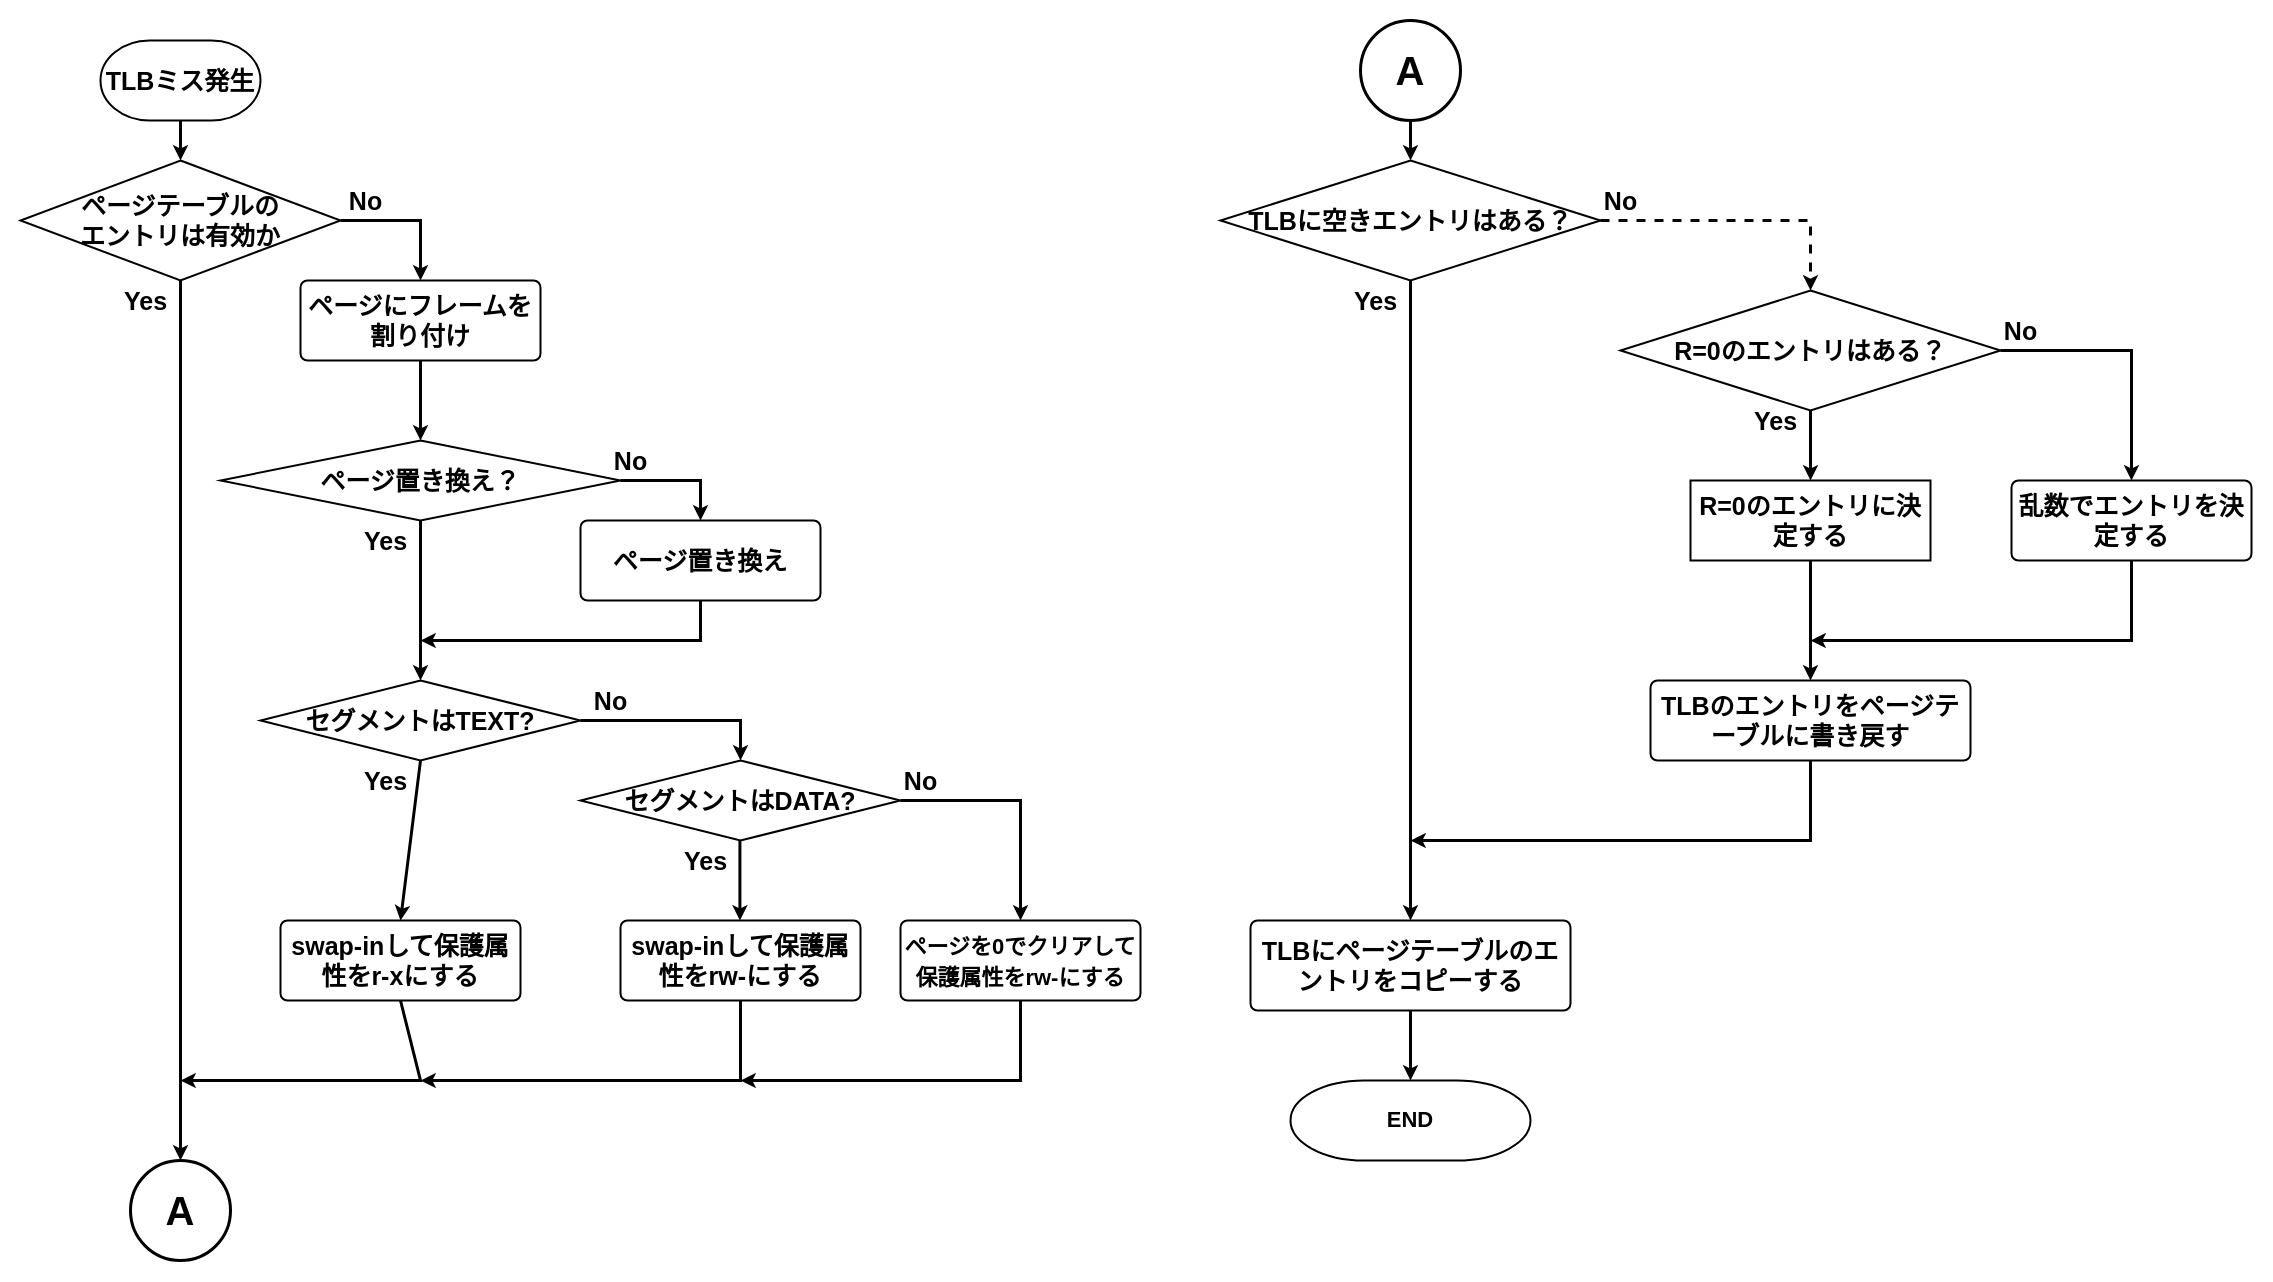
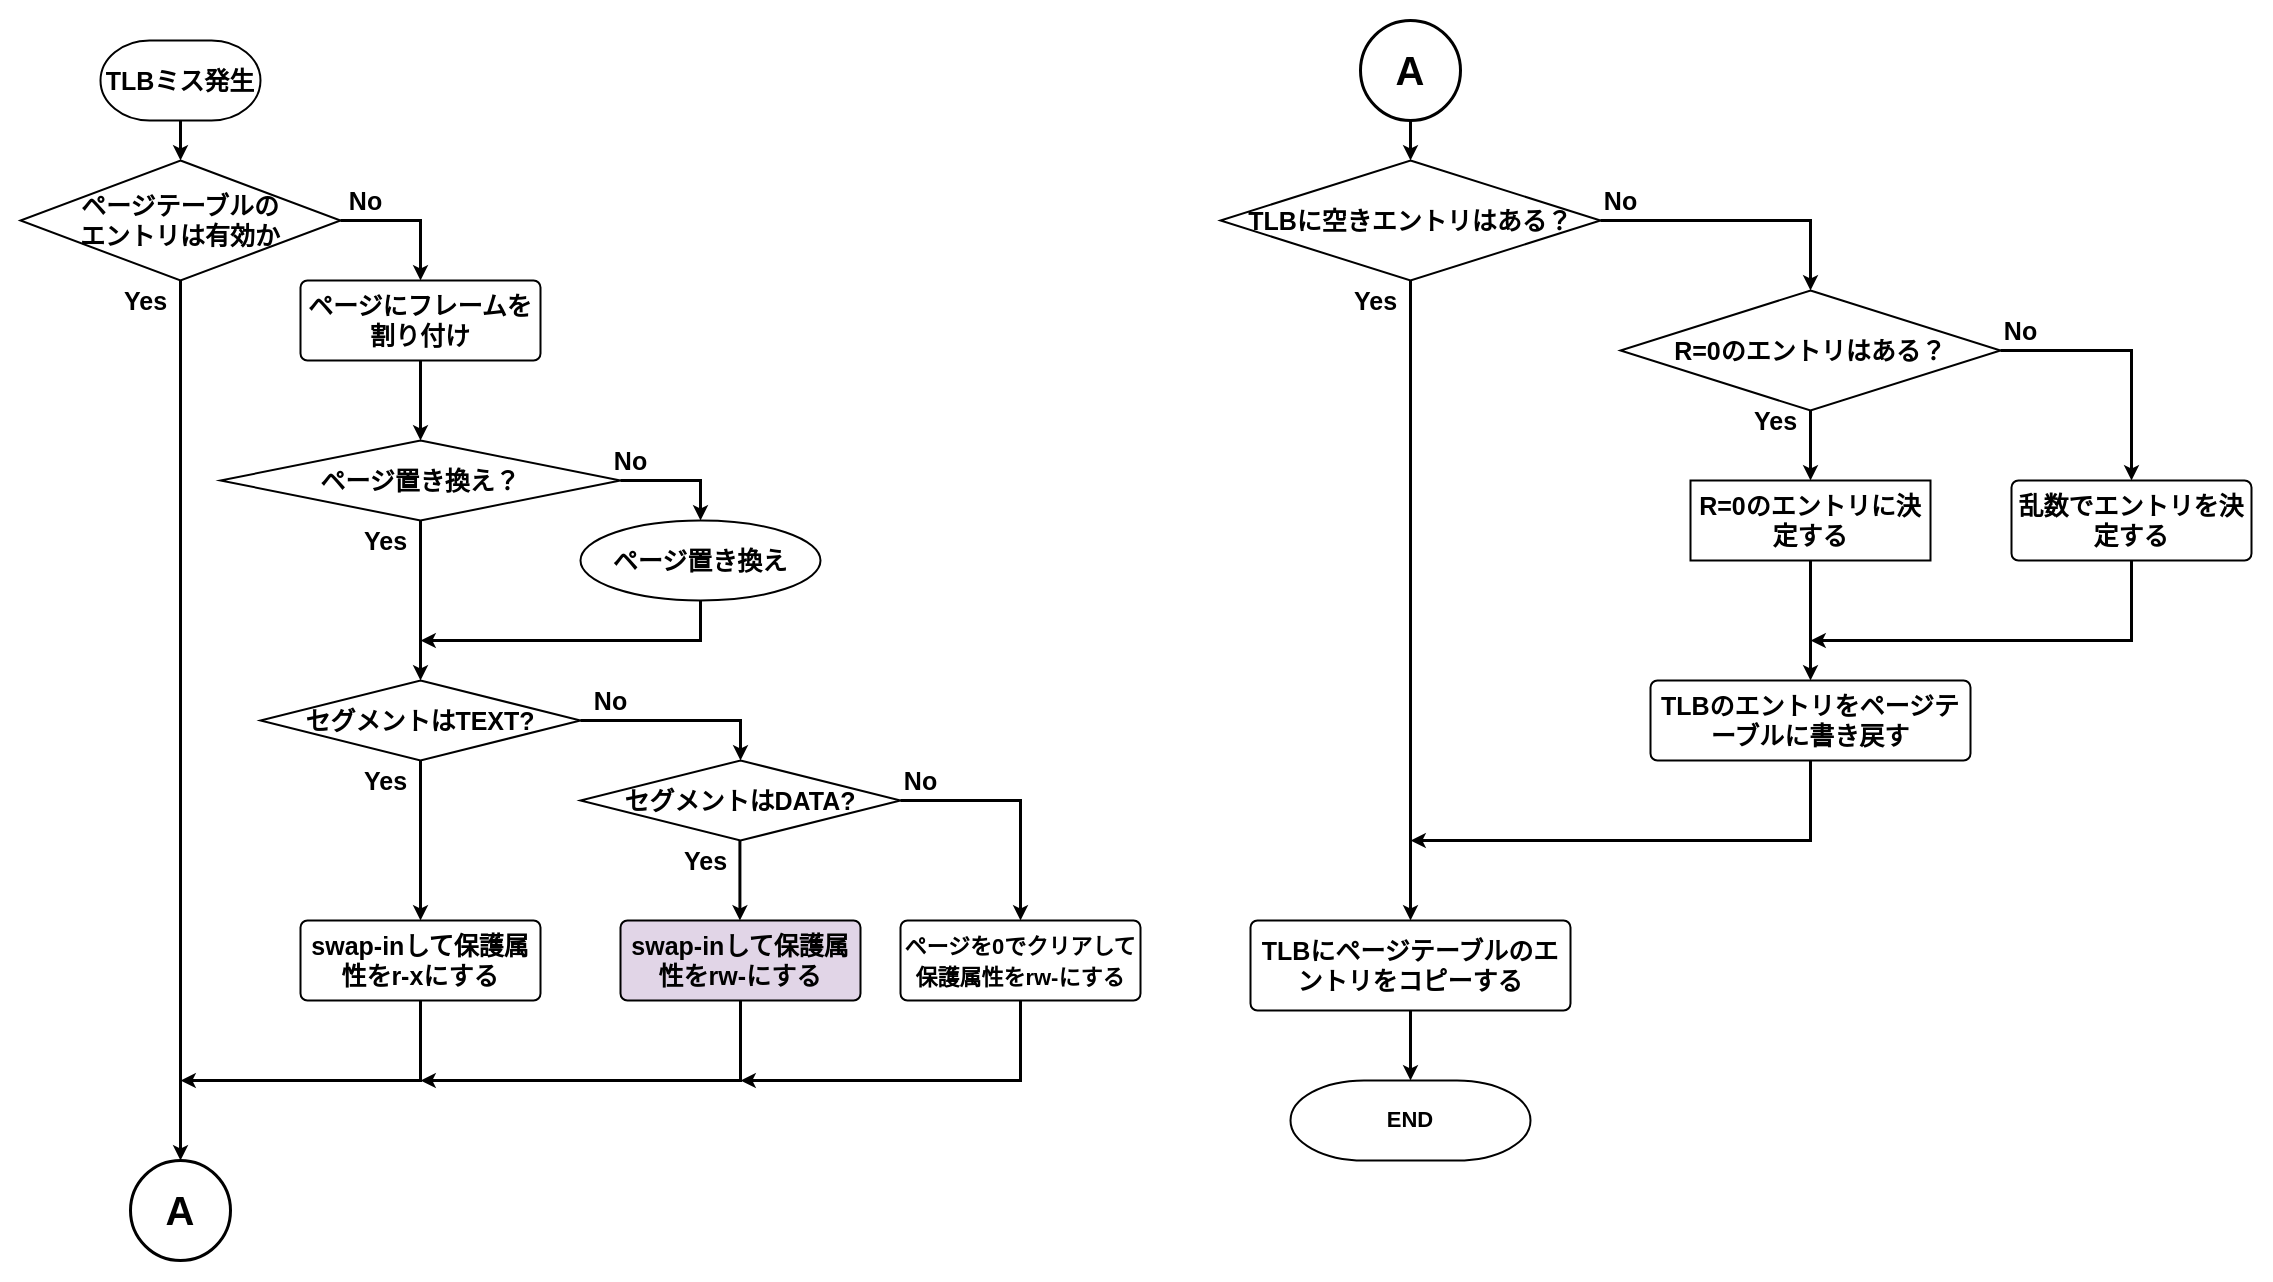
(1739, 221) -> (1739, 221)
(701, 561) -> (701, 561)
(401, 961) -> (421, 961)
(741, 961) -> (741, 961)
